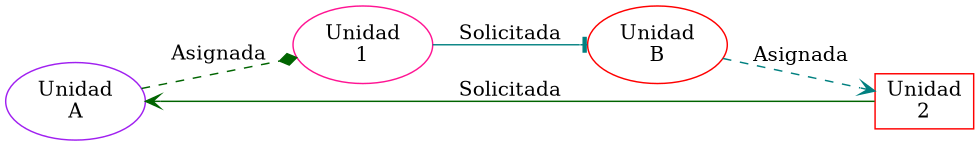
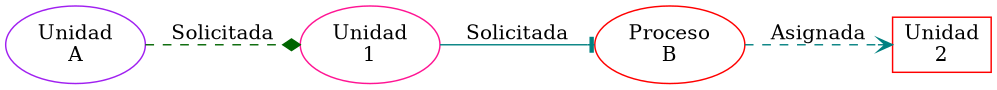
(657, 45) -> (670, 45)
(219, 54) -> (223, 34)
(517, 101) -> none
